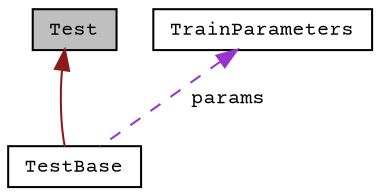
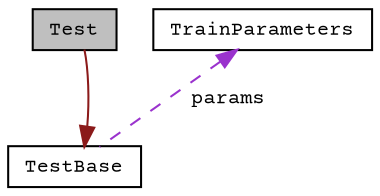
(61, 109) -> (88, 88)
